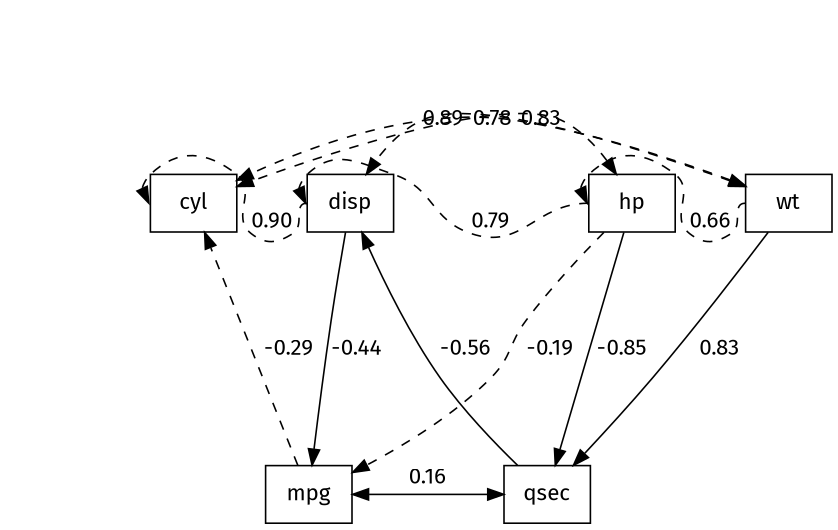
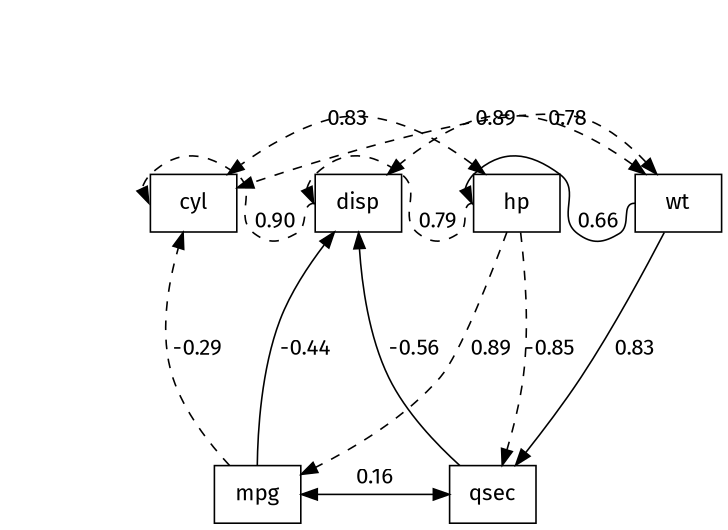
(683, 189) -> (569, 189)
(328, 340) -> (271, 349)
(592, 341) -> (526, 342)
(550, 349) -> (491, 349)
